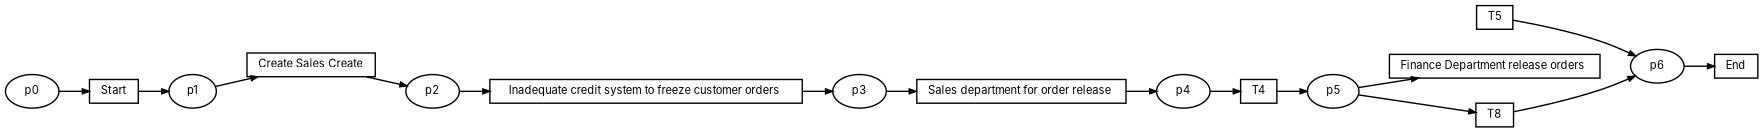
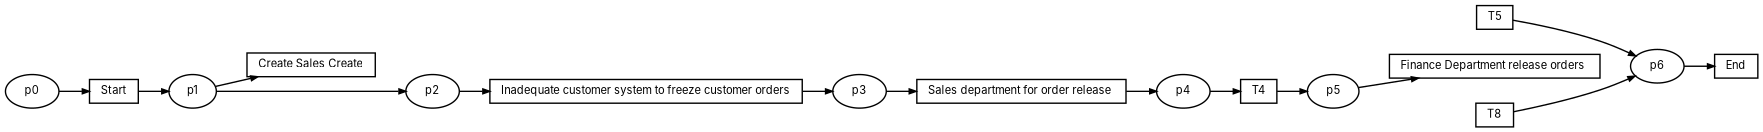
(383, 81) -> (307, 91)
(646, 91) -> (646, 91)
(1414, 103) -> none
